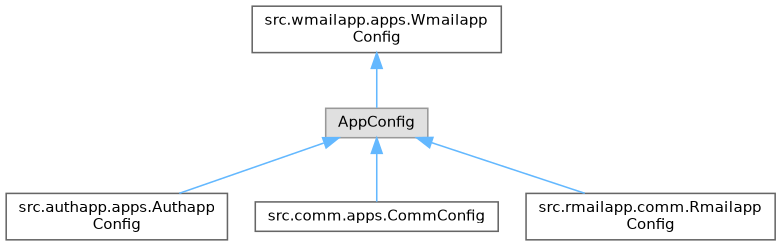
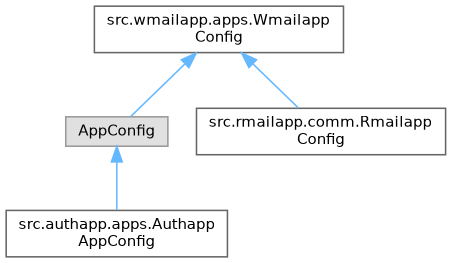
(508, 168) -> (276, 86)
(117, 217) -> (117, 234)
(377, 217) -> none
